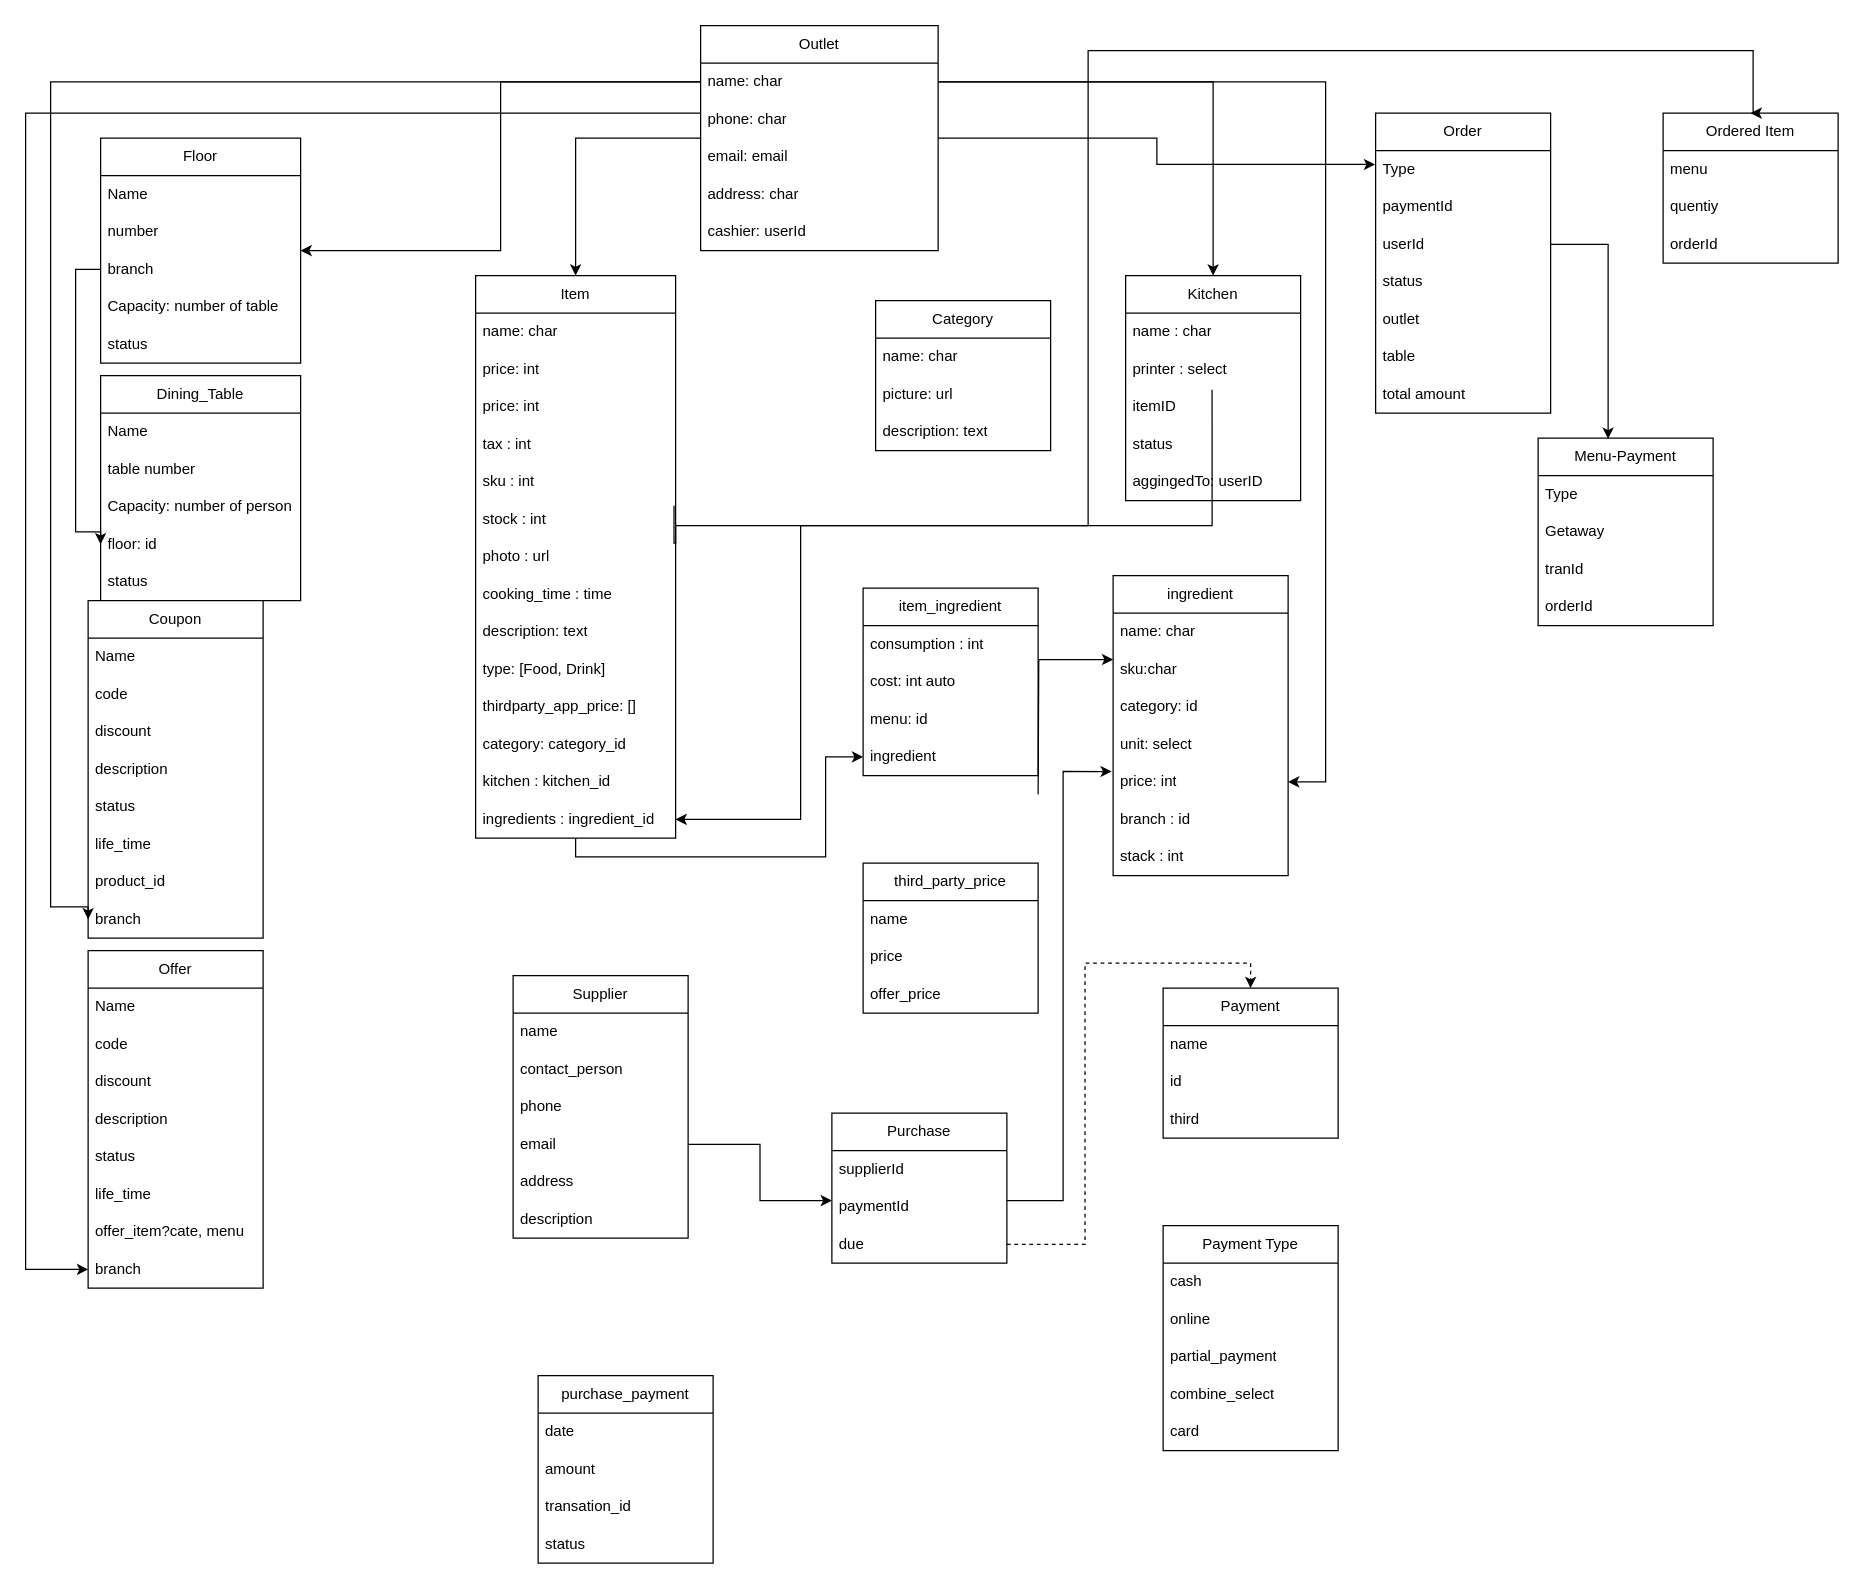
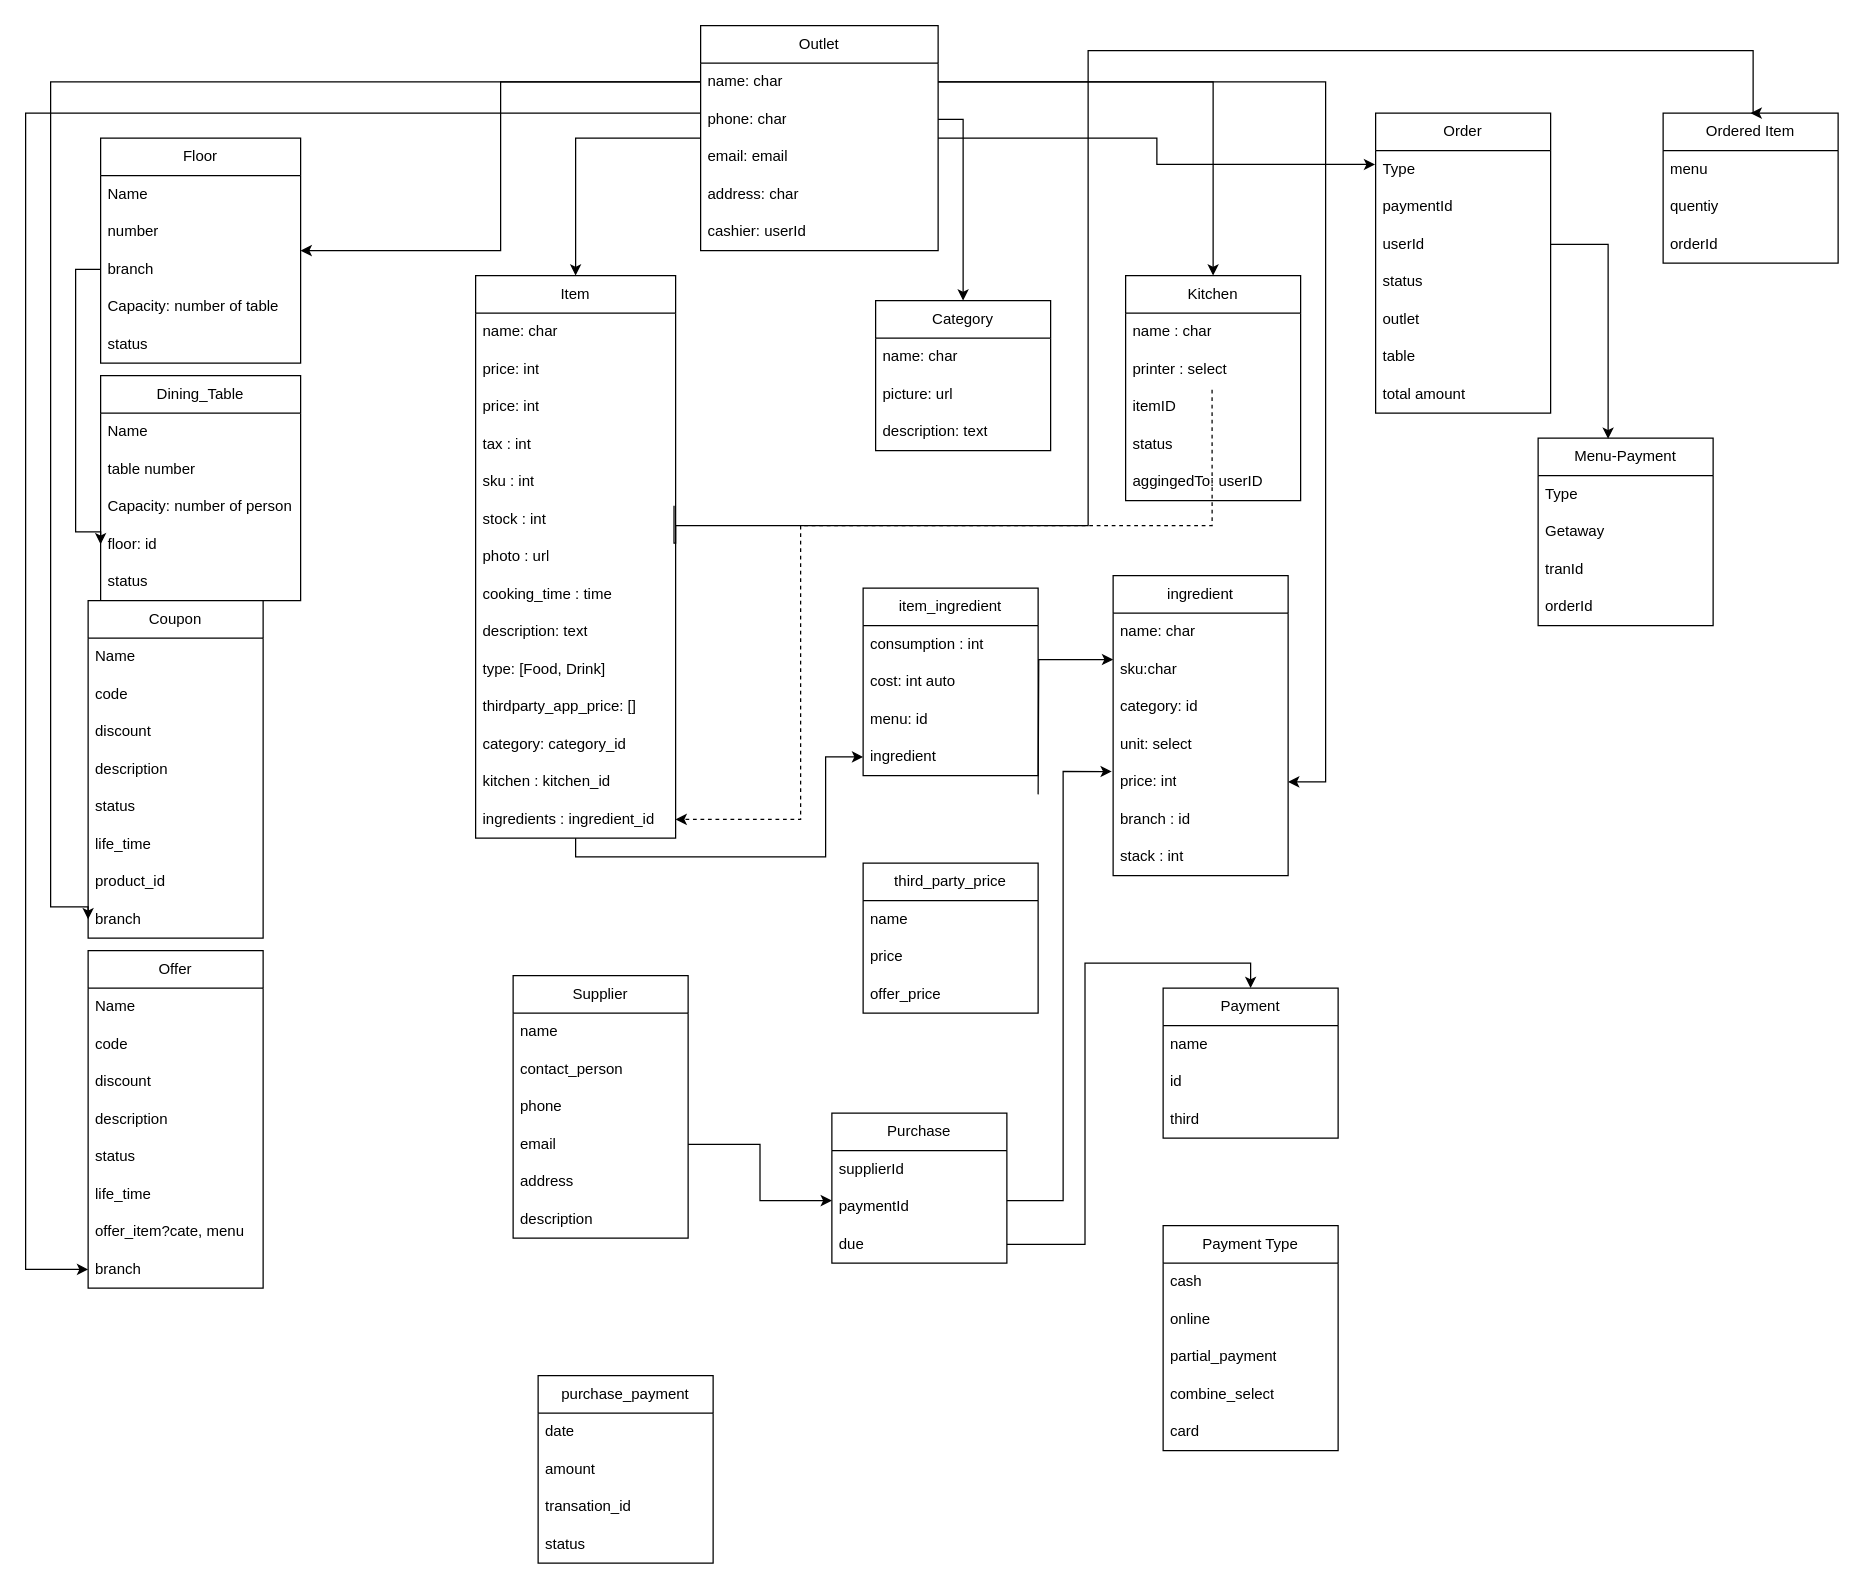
none -> (963, 194)
(801, 732) -> (801, 732)
(1085, 1051) -> (1085, 1051)
